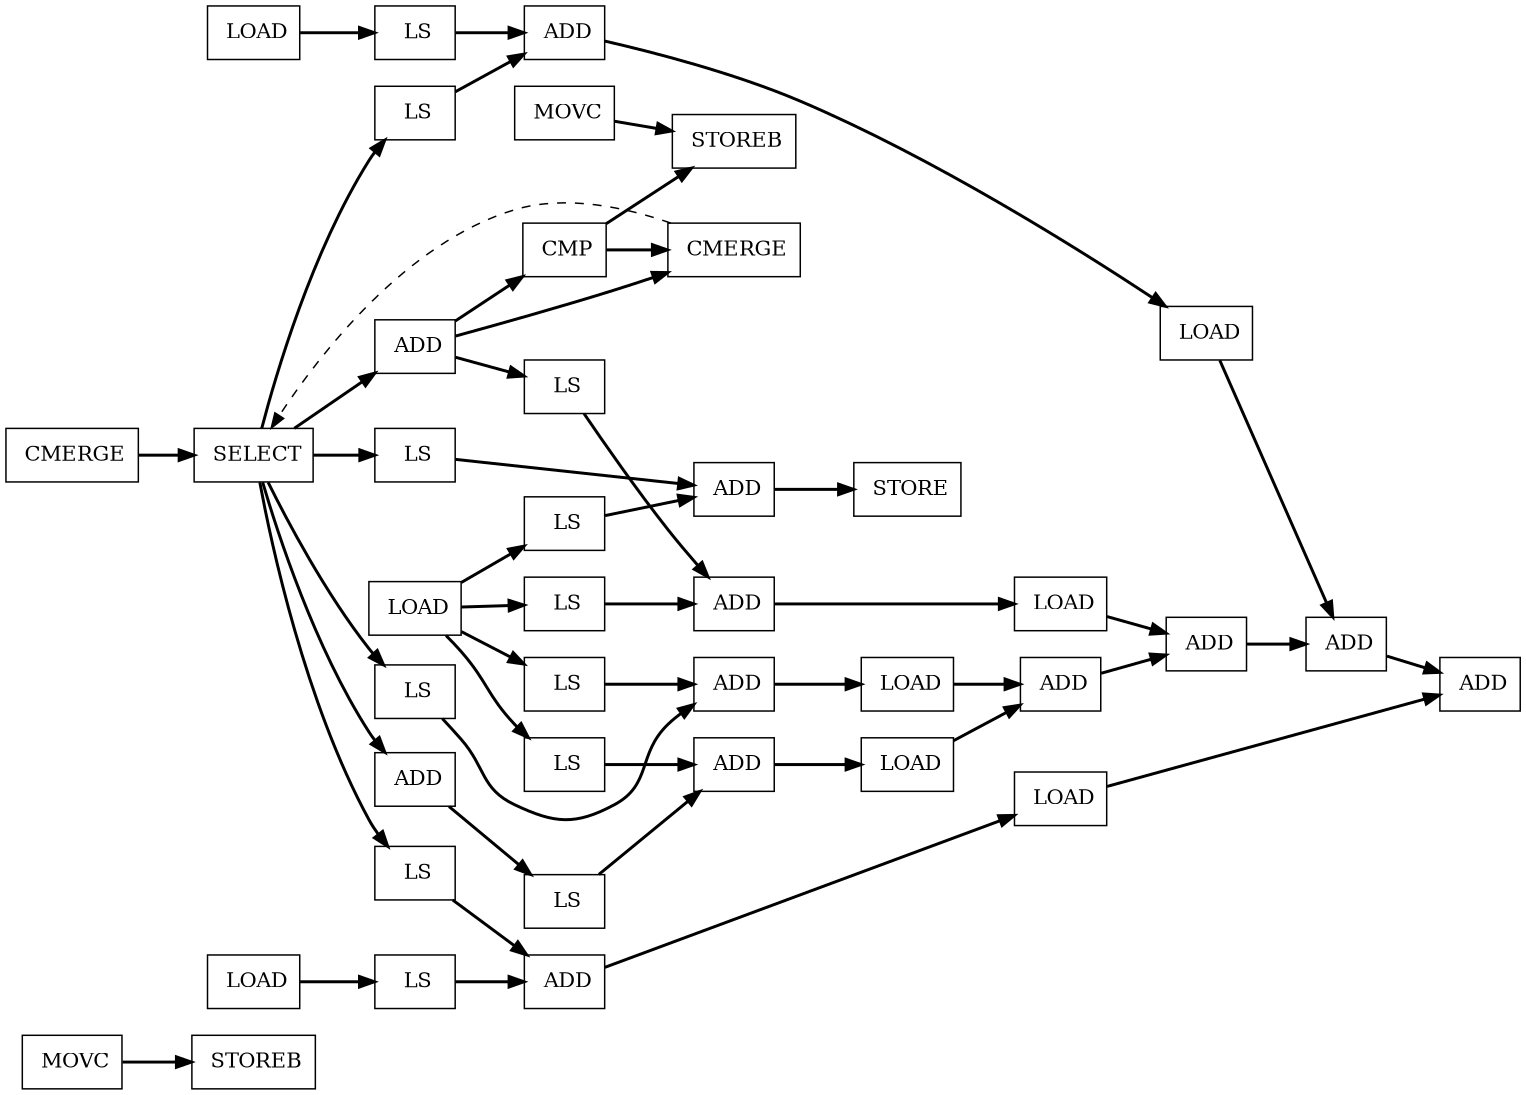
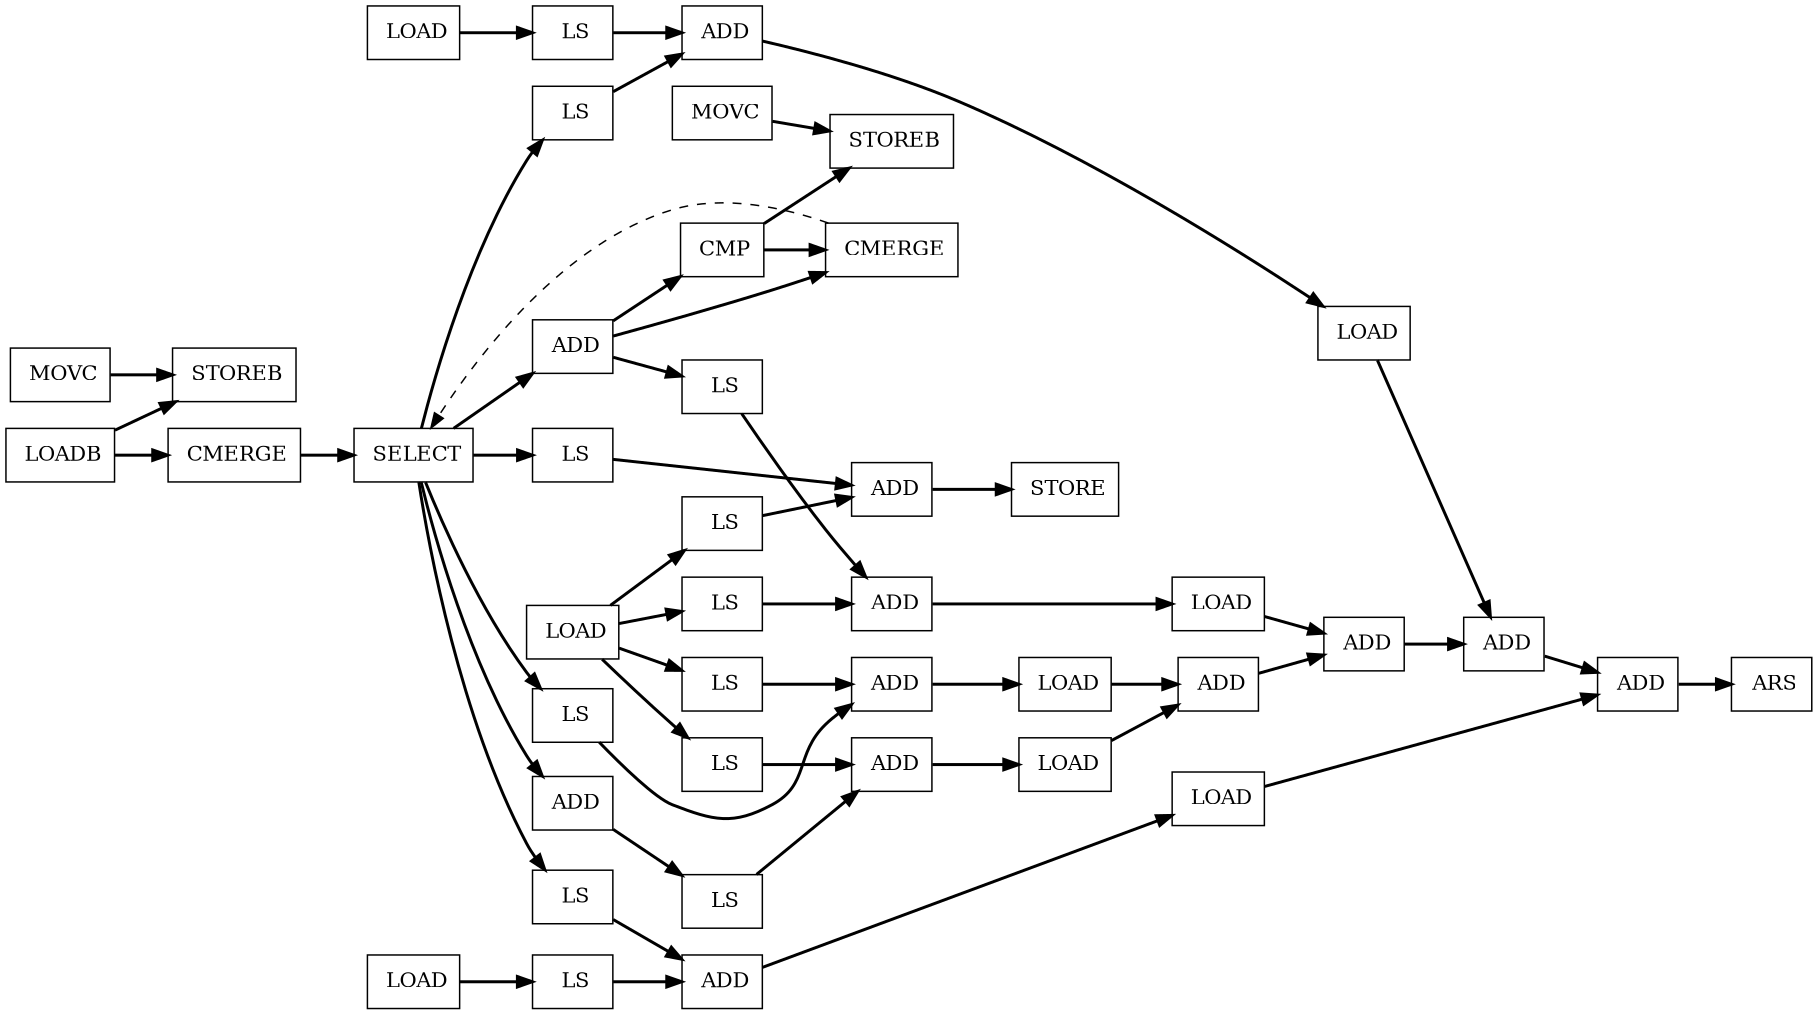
none -> (60, 455)
none -> (1772, 684)
